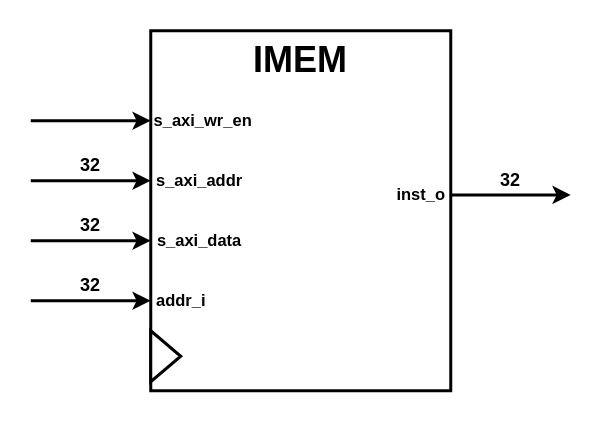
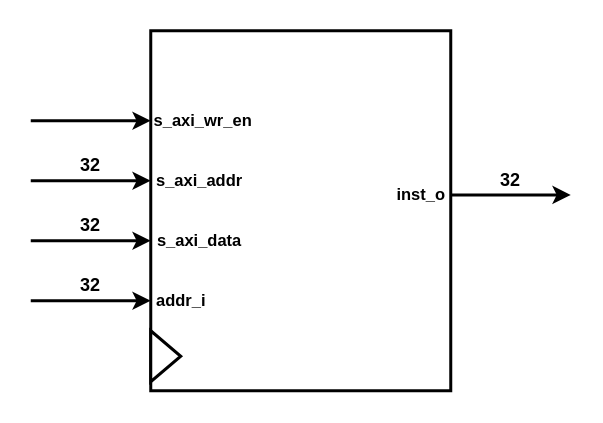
(301, 61) -> none
